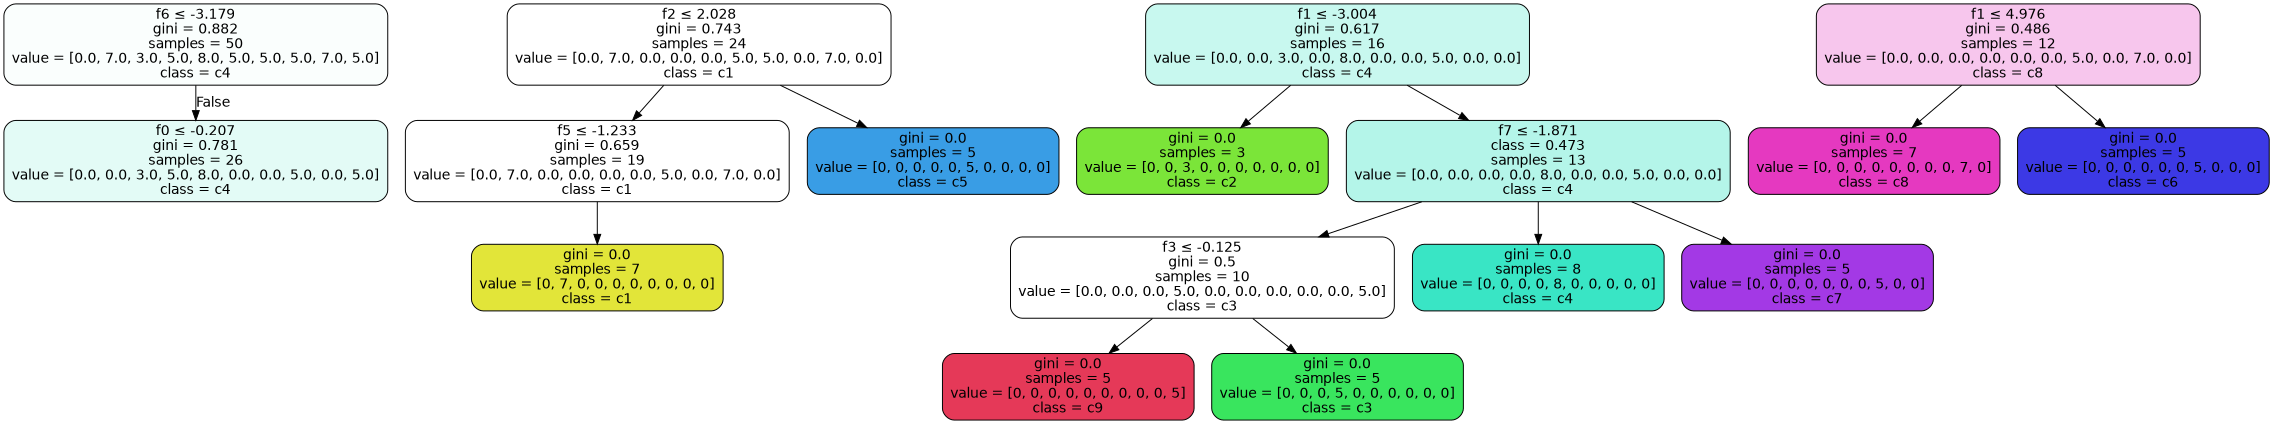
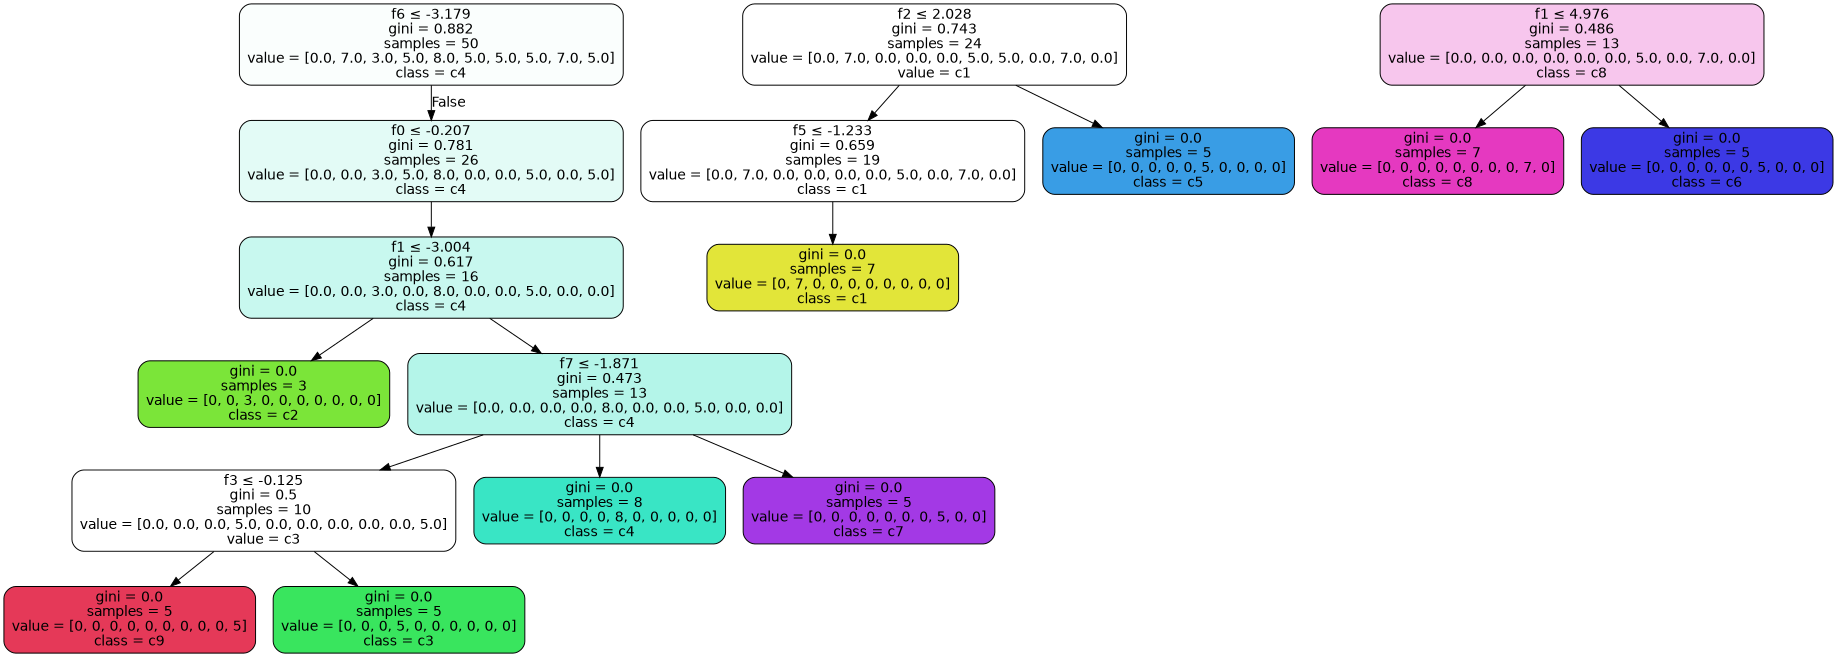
(2008, 44) -> (1572, 44)
(699, 73) -> (935, 73)
(1538, 146) -> (600, 379)
none -> (431, 214)
(1202, 306) -> (264, 540)
